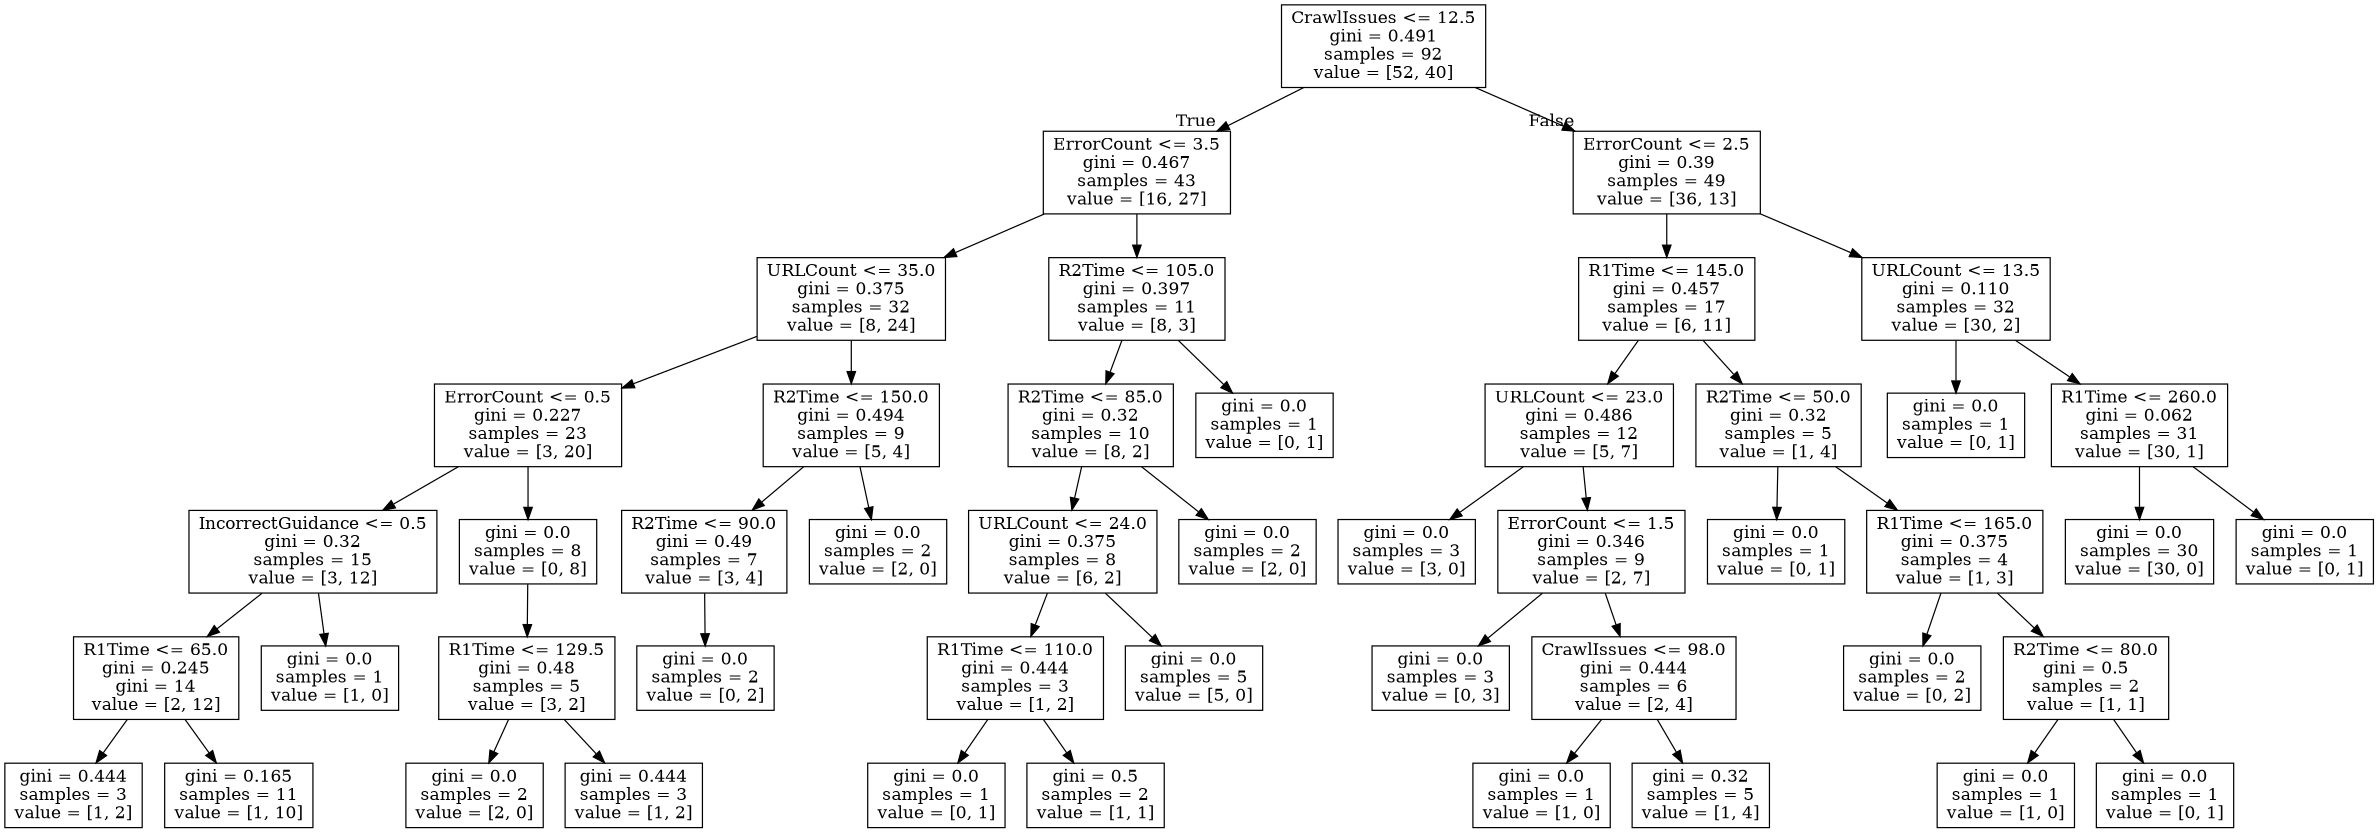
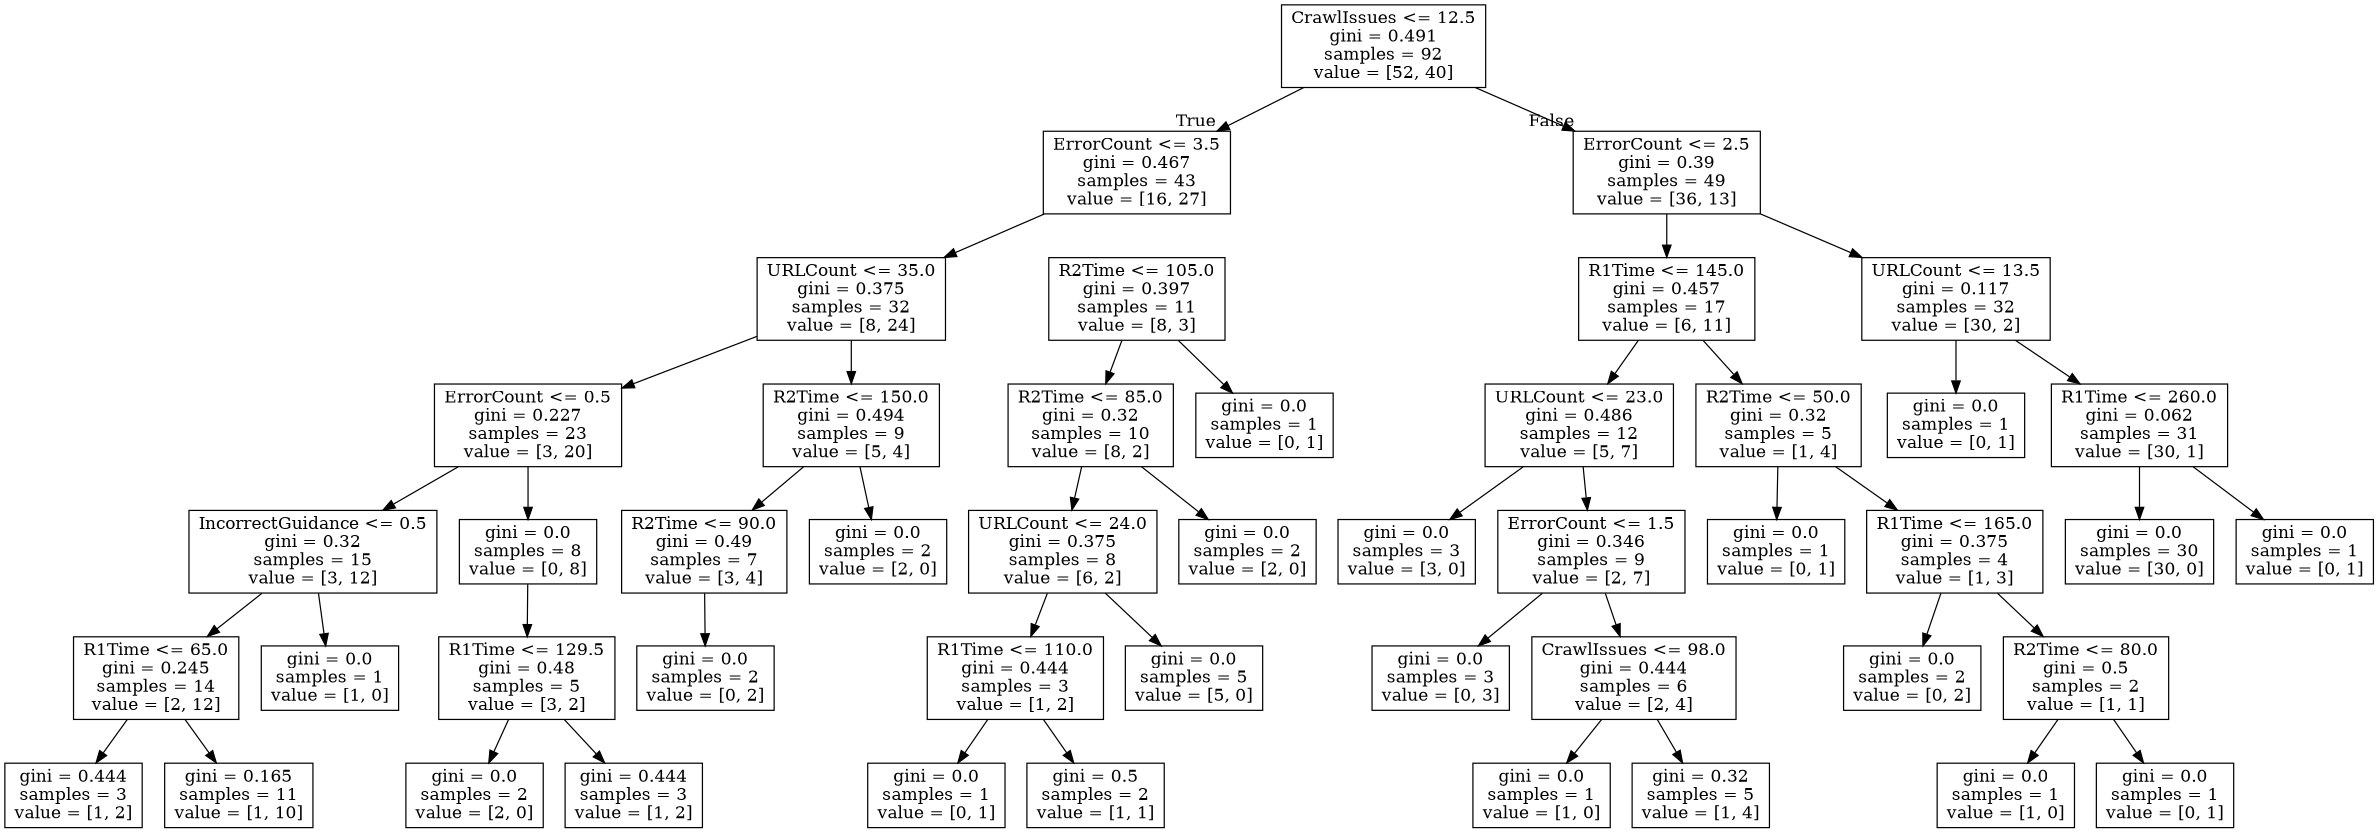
(1137, 229) -> none
(1956, 299) -> (1956, 299)
(156, 678) -> (156, 678)
